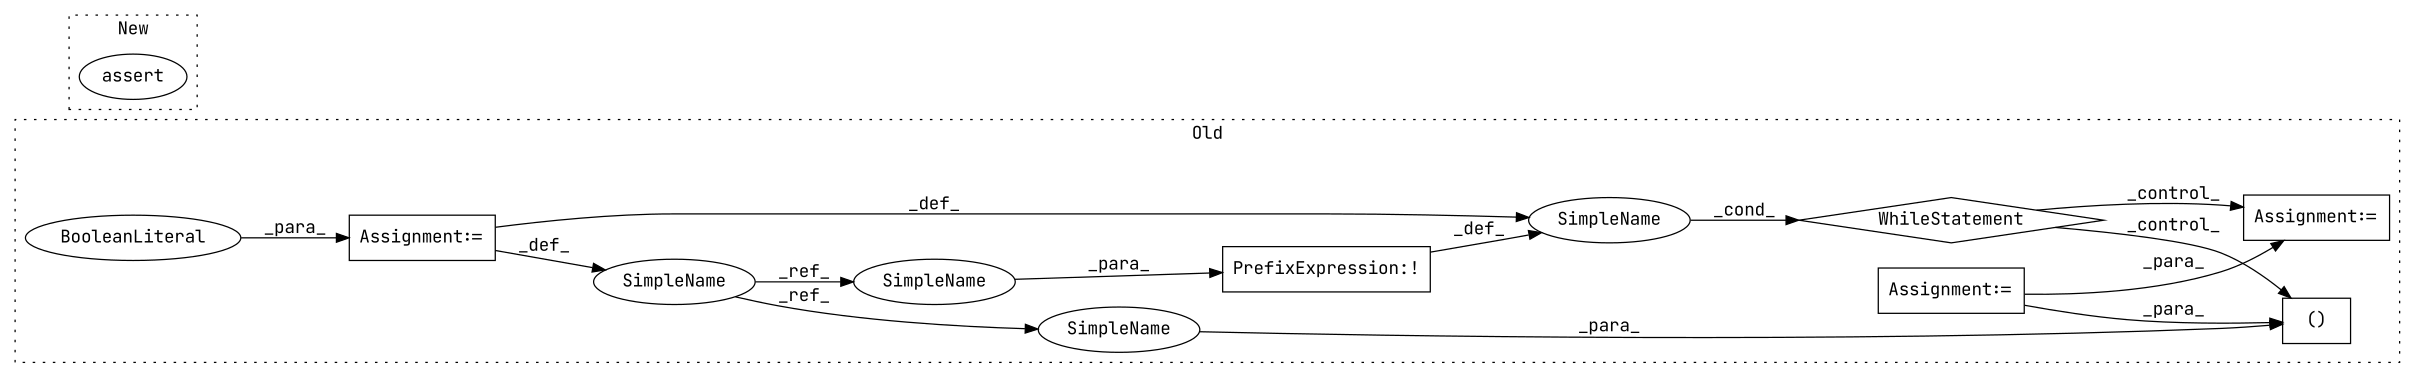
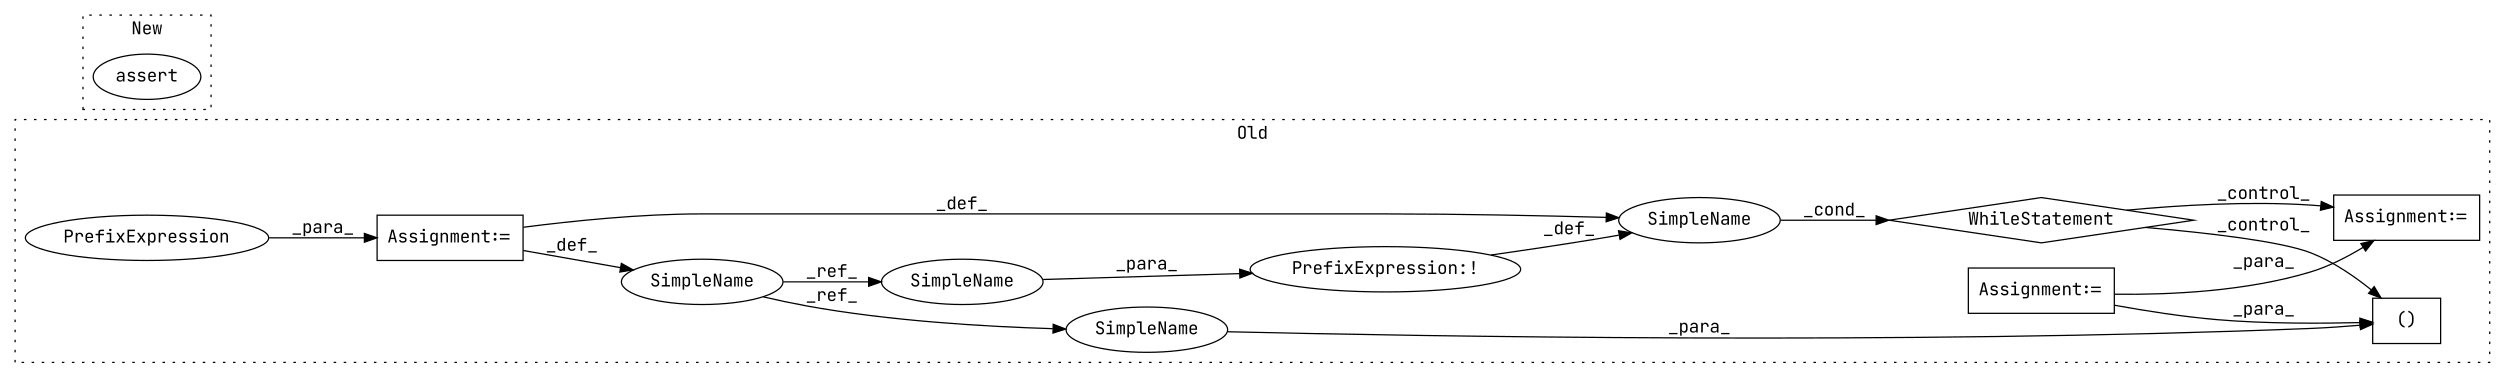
(133, 238) -> (147, 238)
(1327, 269) -> (1385, 269)
